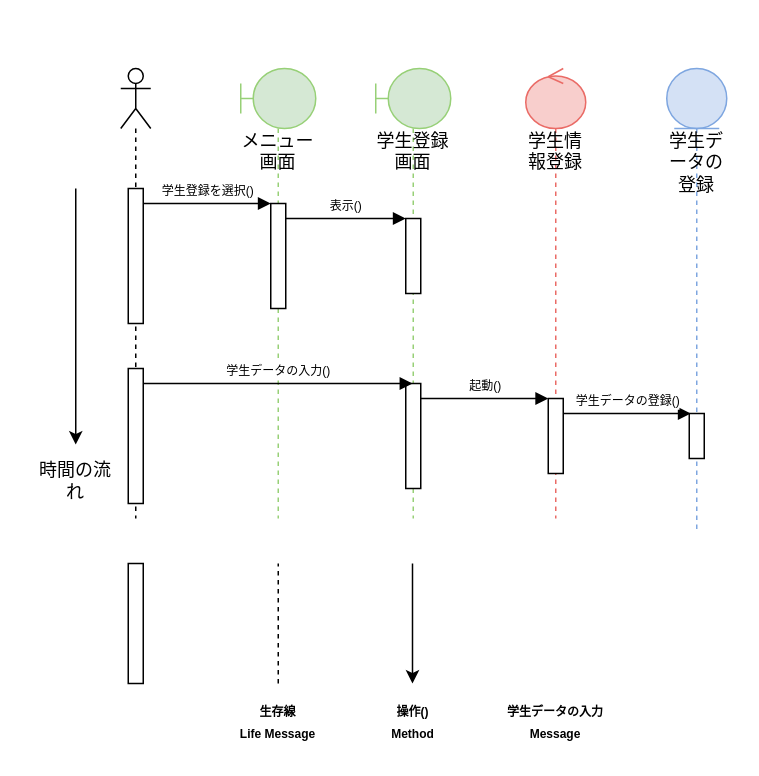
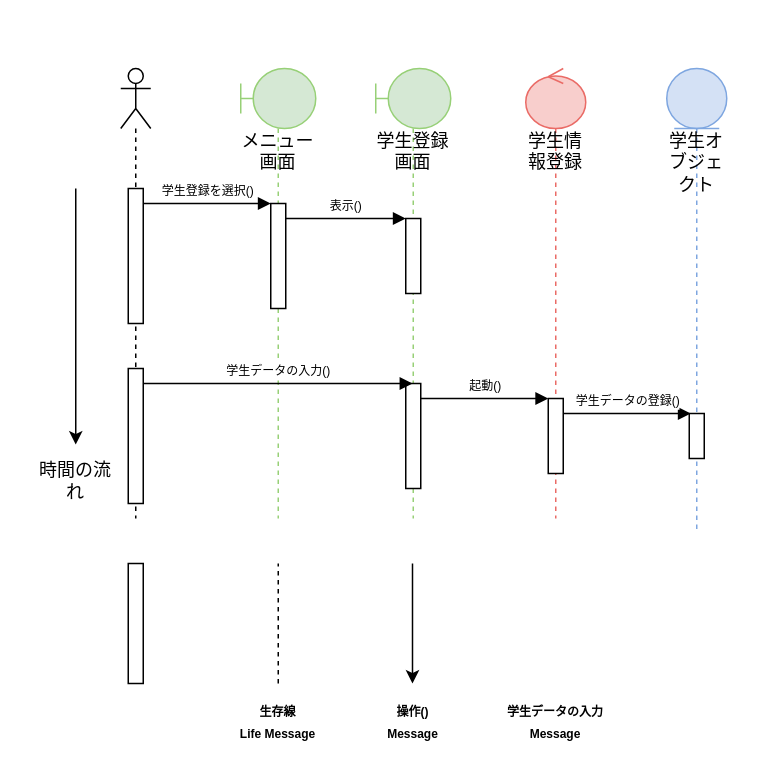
(697, 98) -> (697, 98)
(413, 721) -> (413, 721)
